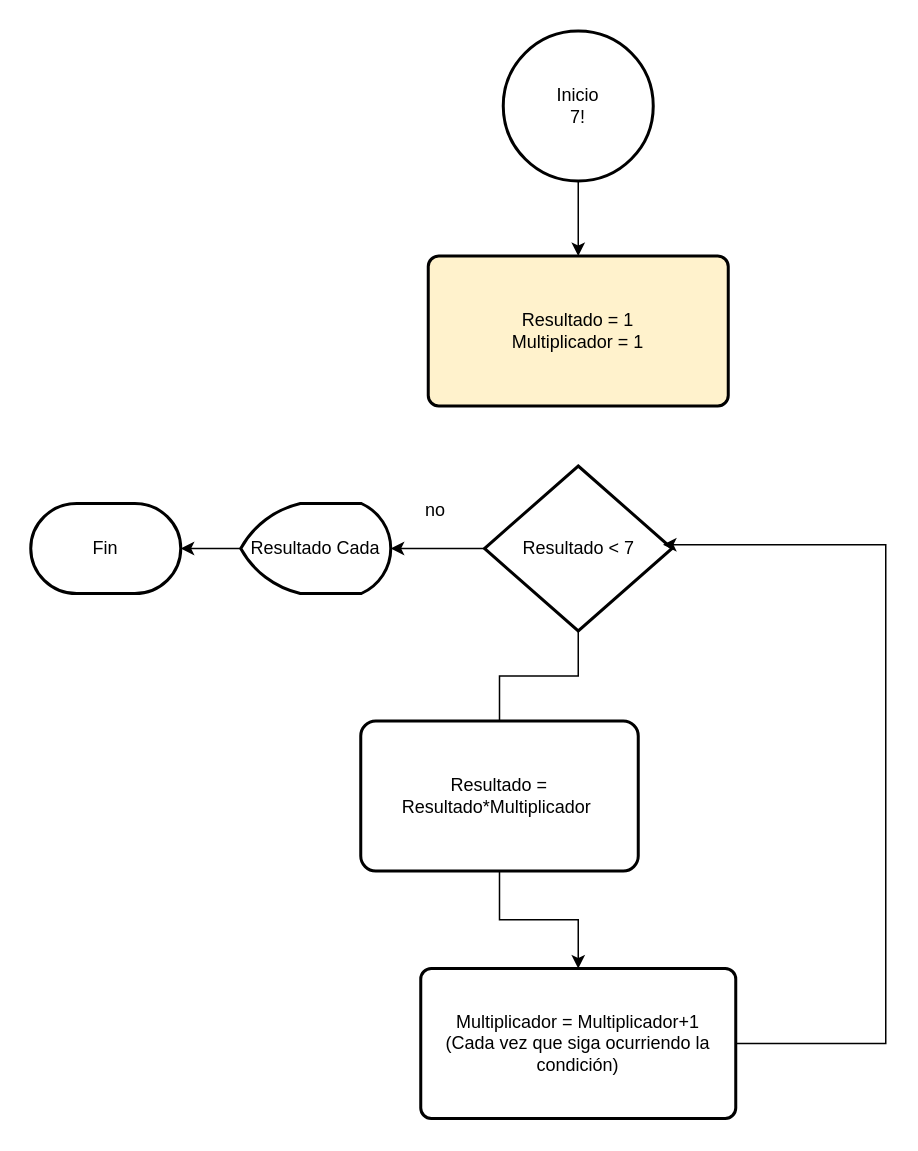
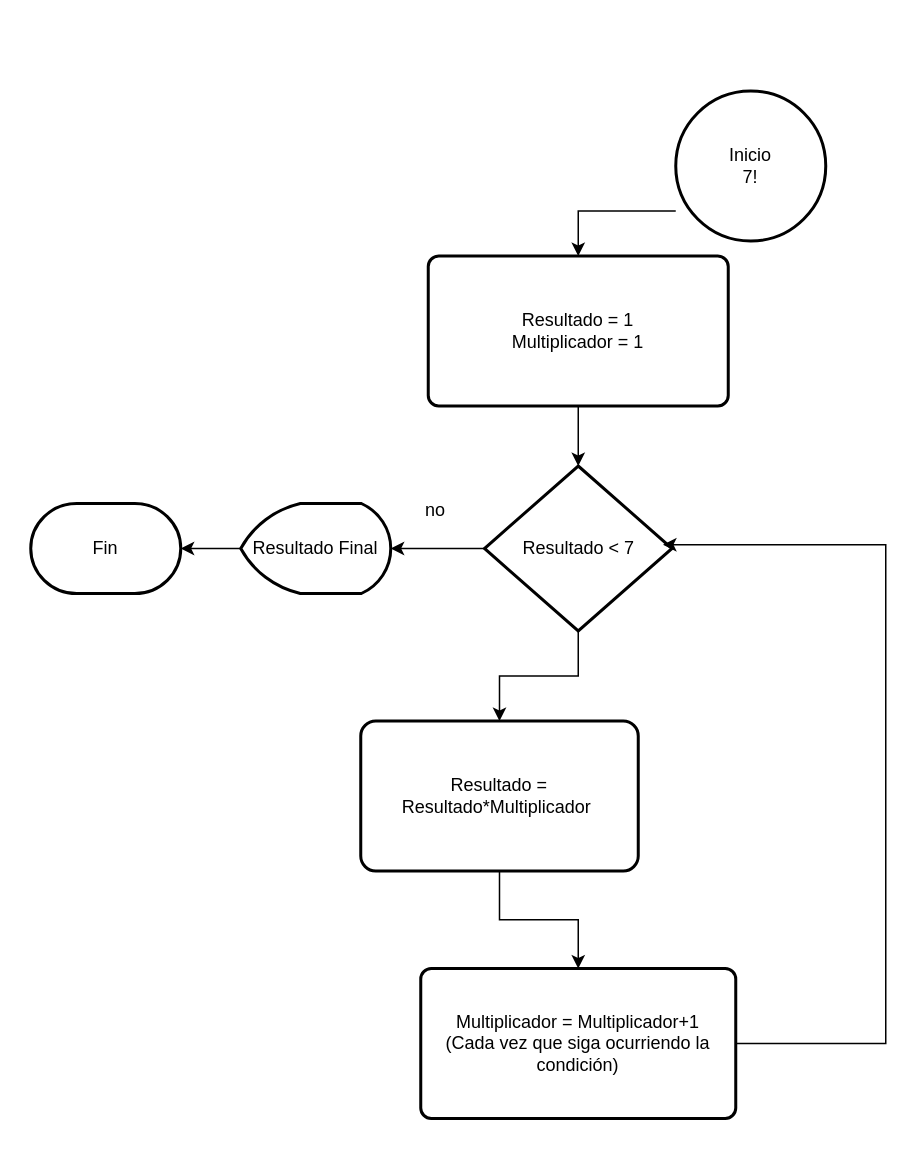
(578, 106) -> (751, 166)
(578, 331) -> (578, 331)
none -> (578, 431)
(316, 548) -> (316, 548)
(500, 713) -> (500, 709)
